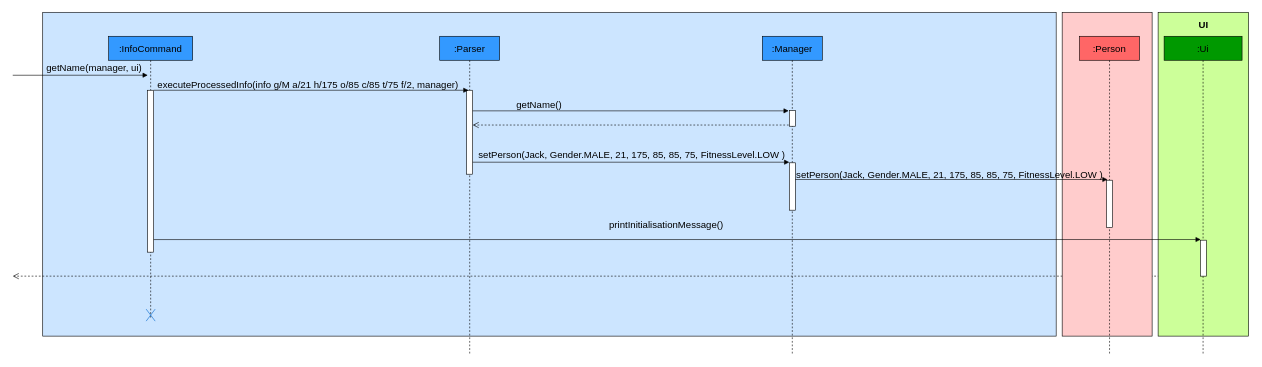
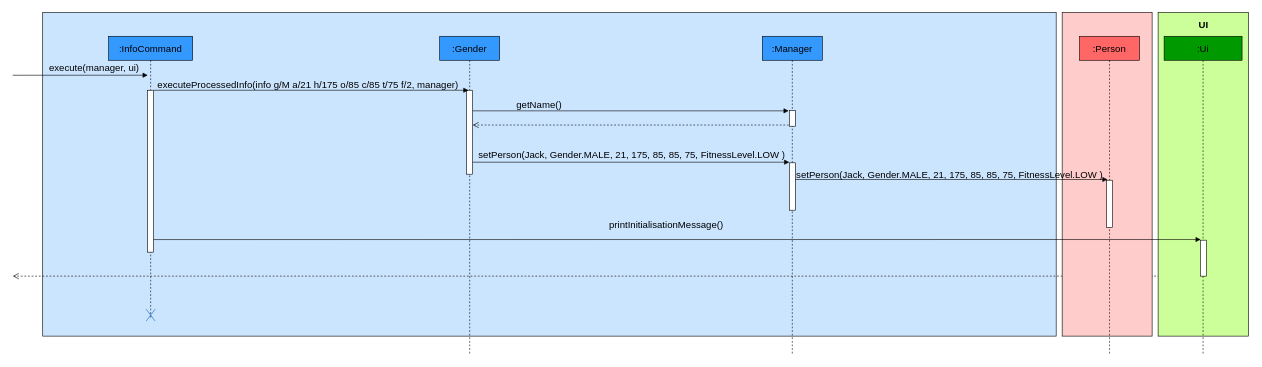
(470, 48) -> (470, 48)
(94, 68) -> (94, 68)
